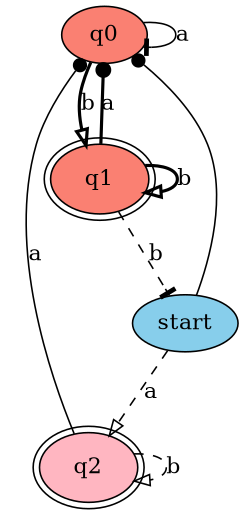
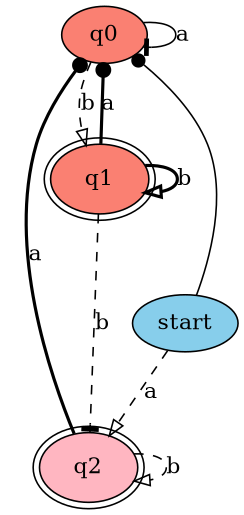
(80, 95) -> (80, 95)
(28, 250) -> (28, 250)
(142, 250) -> (94, 319)
